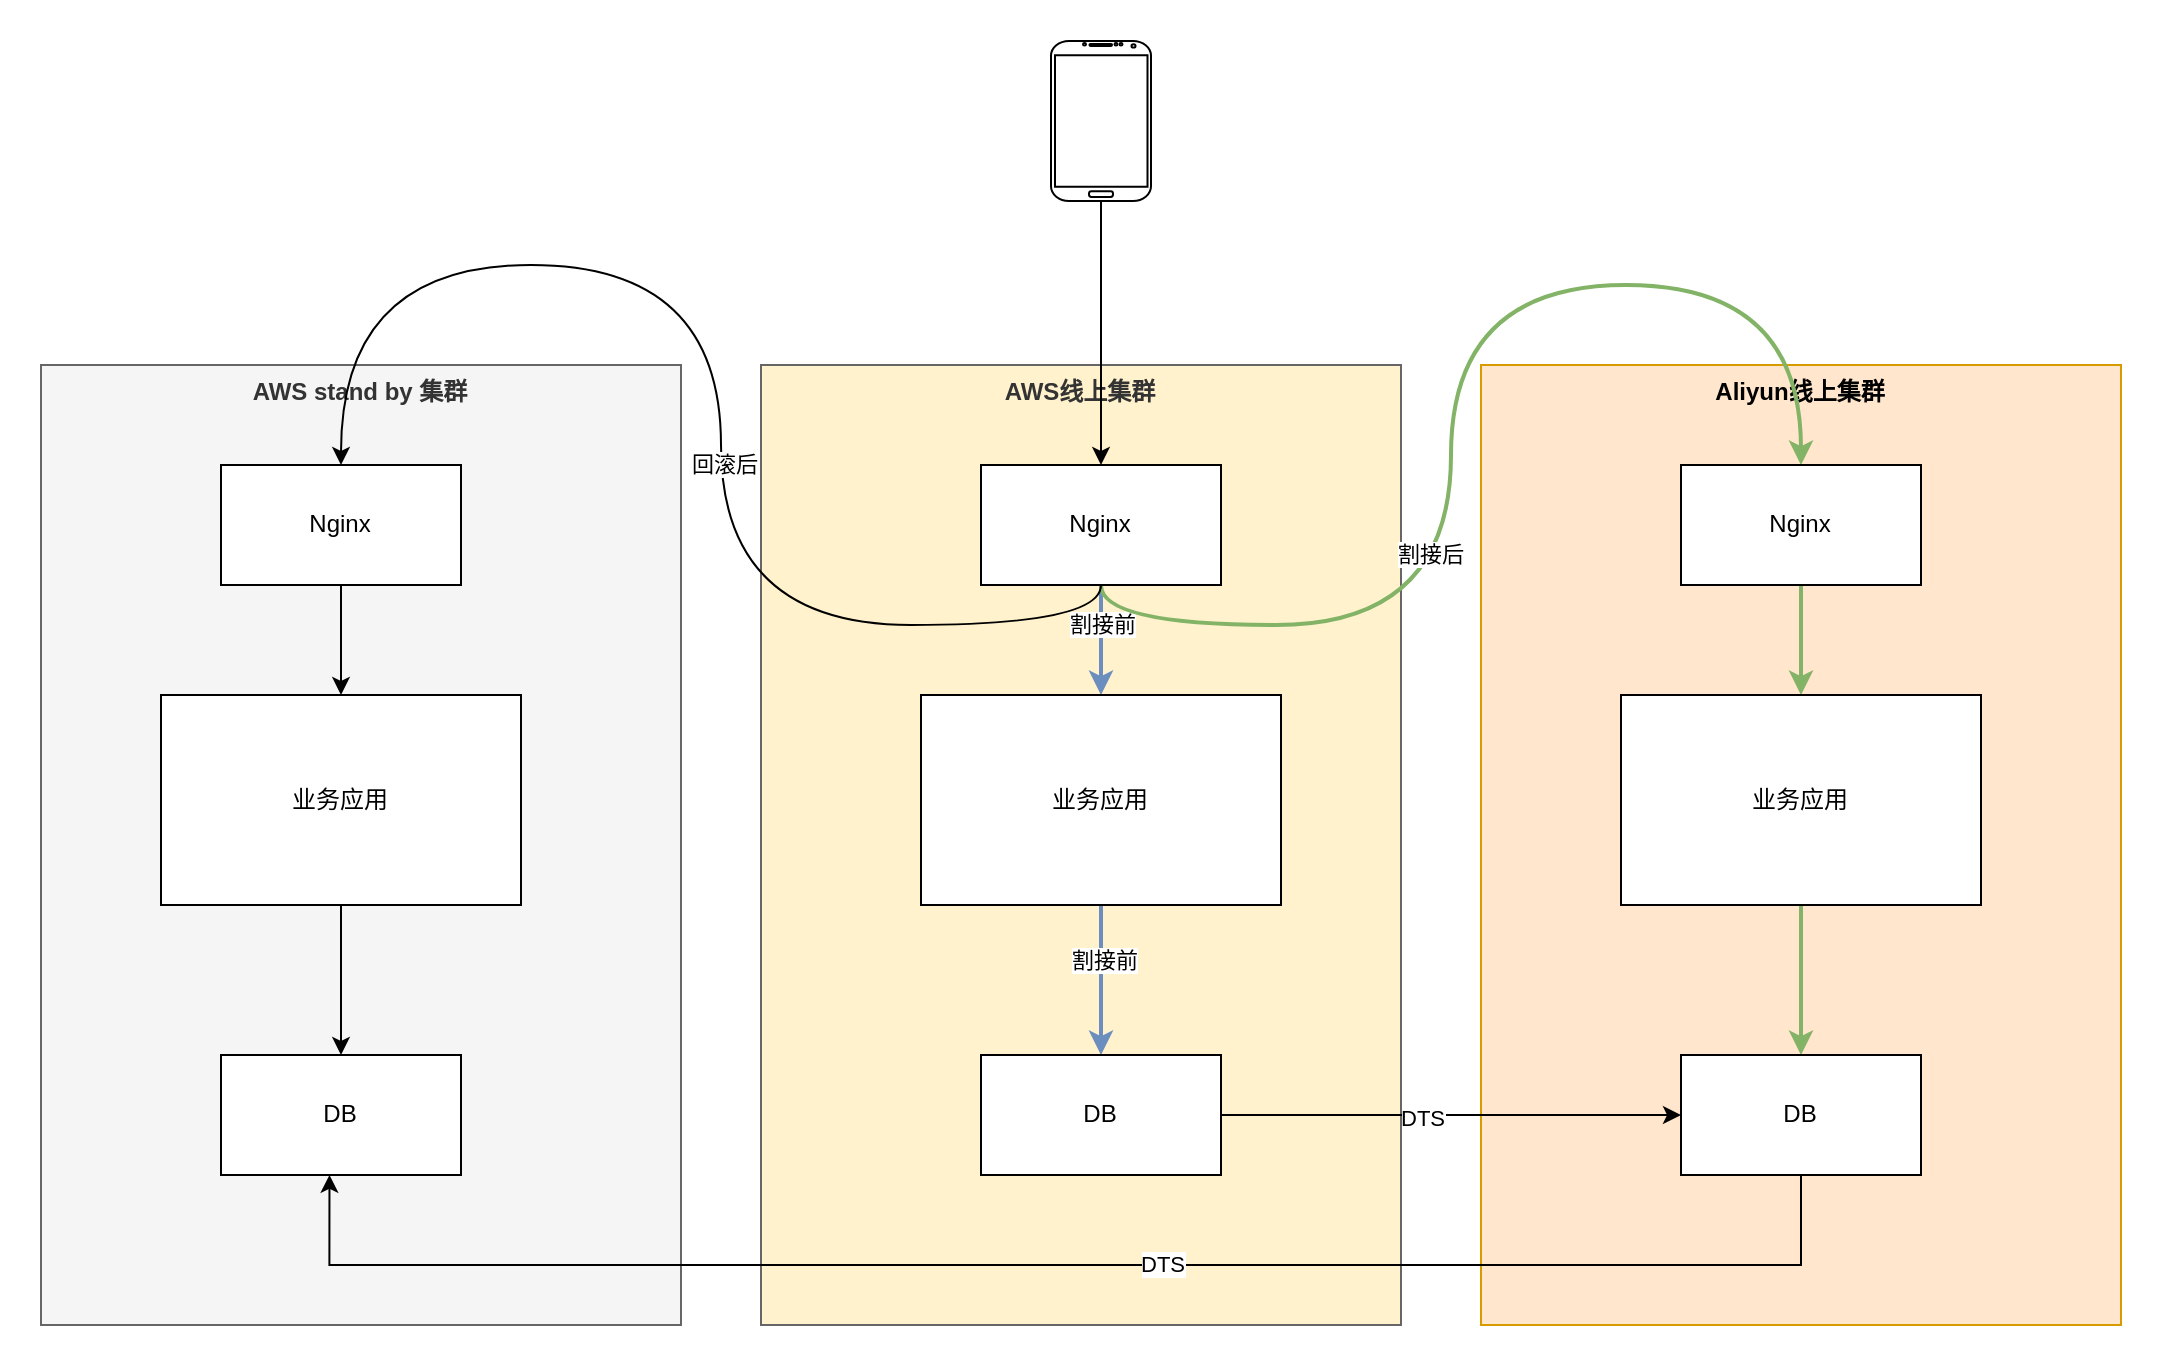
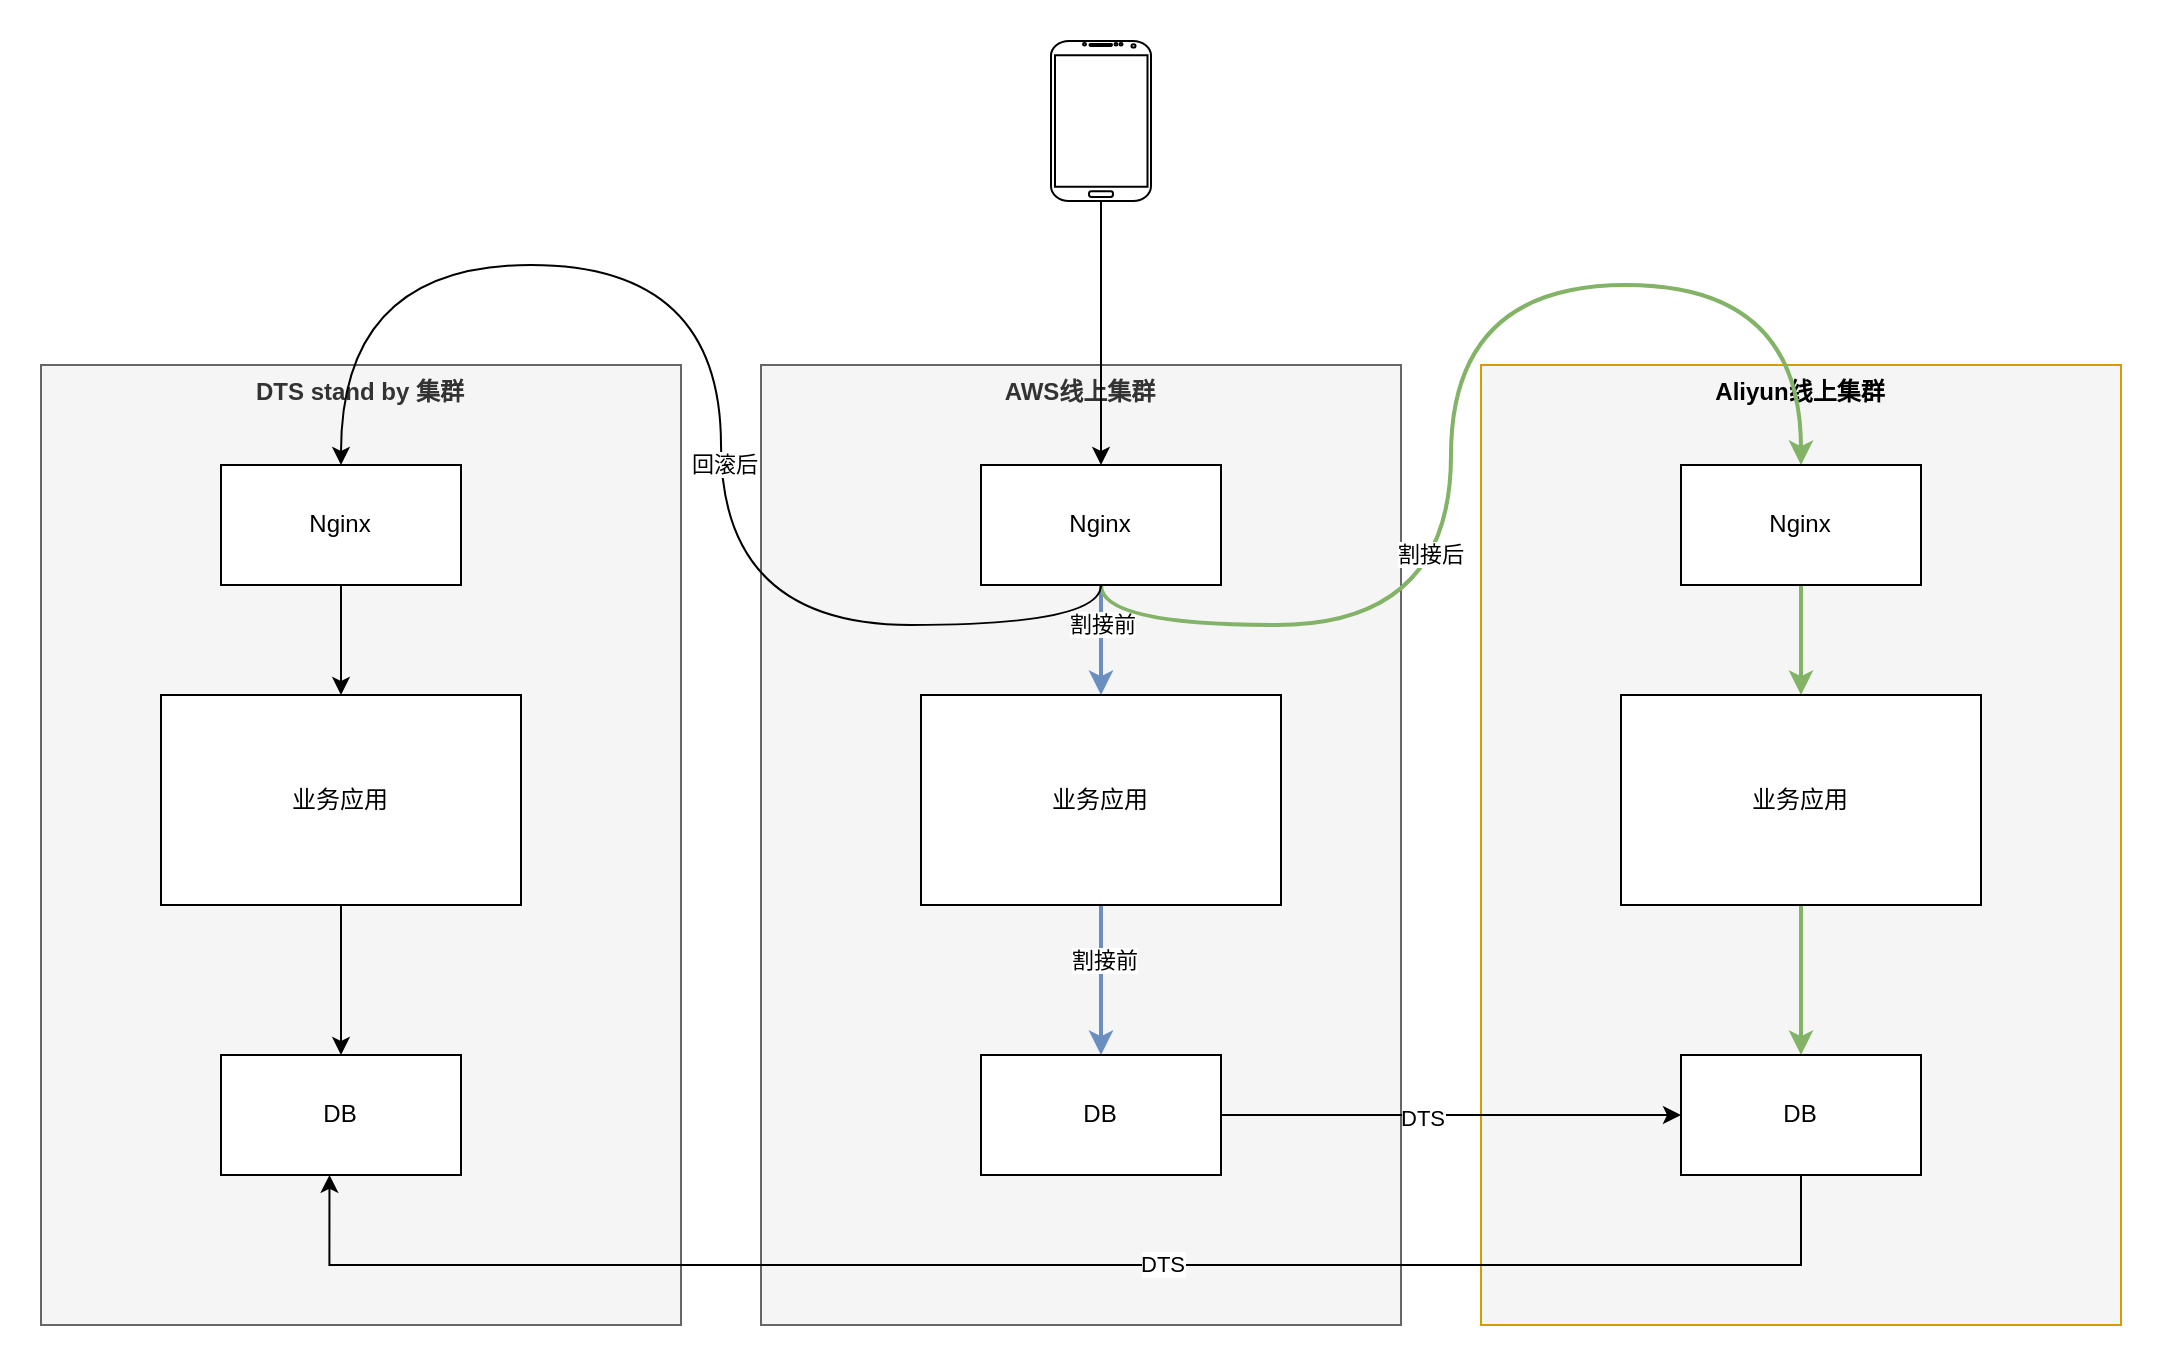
(361, 393) -> (361, 393)
(1081, 393) -> (1081, 393)
(1801, 393) -> (1801, 393)
